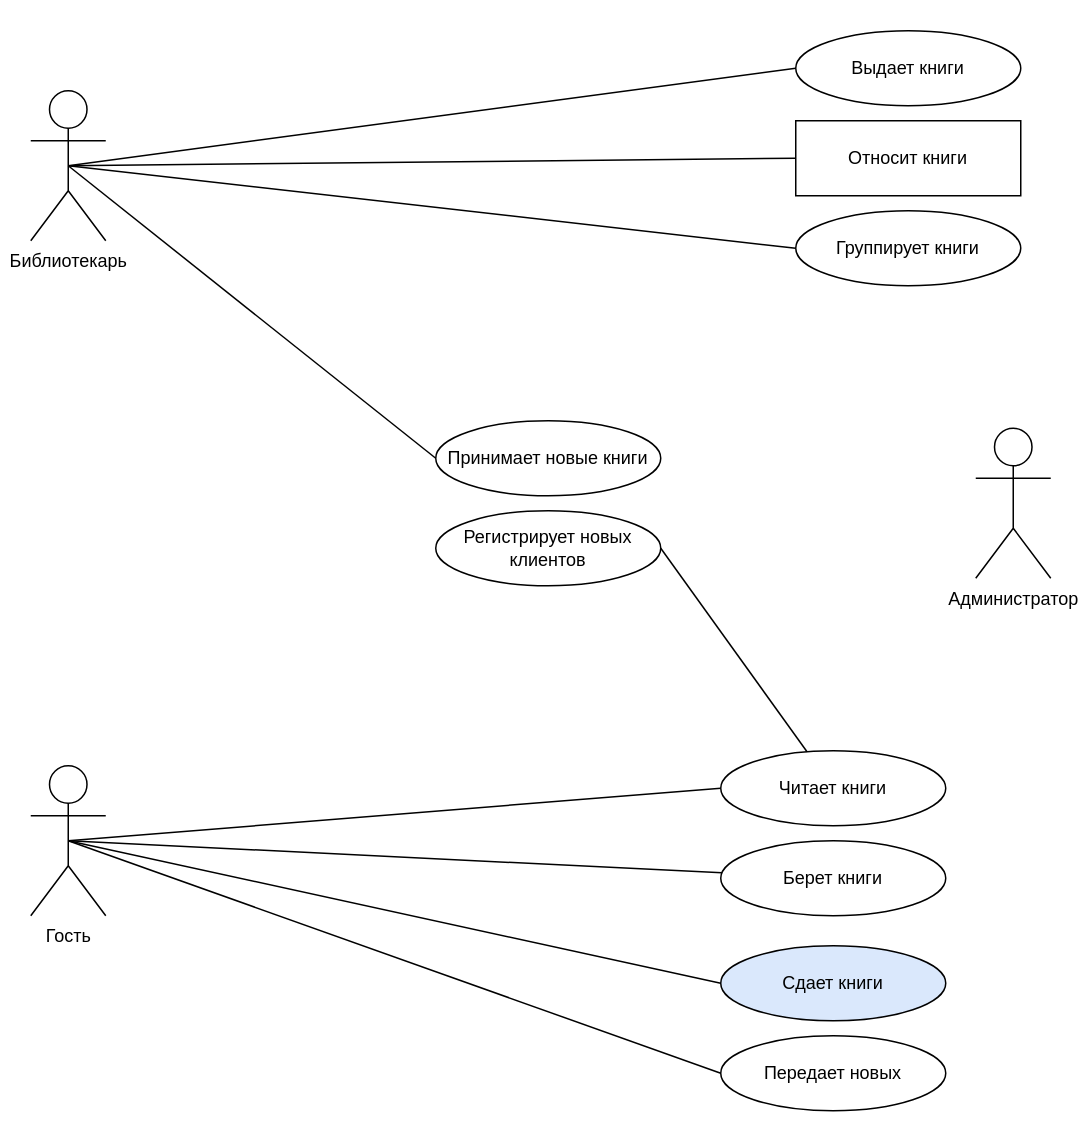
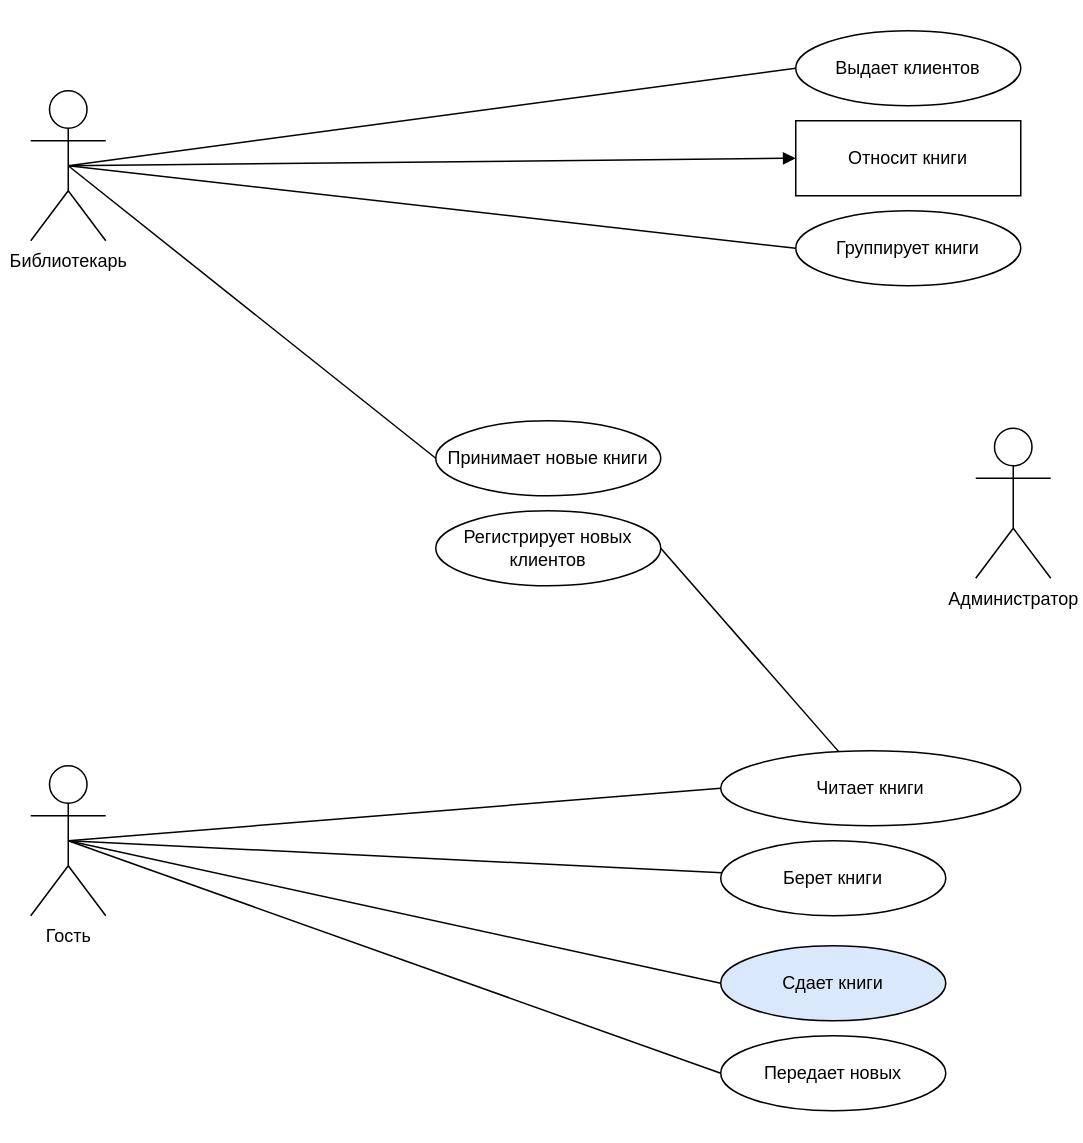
(908, 68) -> (908, 68)
(787, 158) -> (782, 158)
(833, 788) -> (871, 788)
